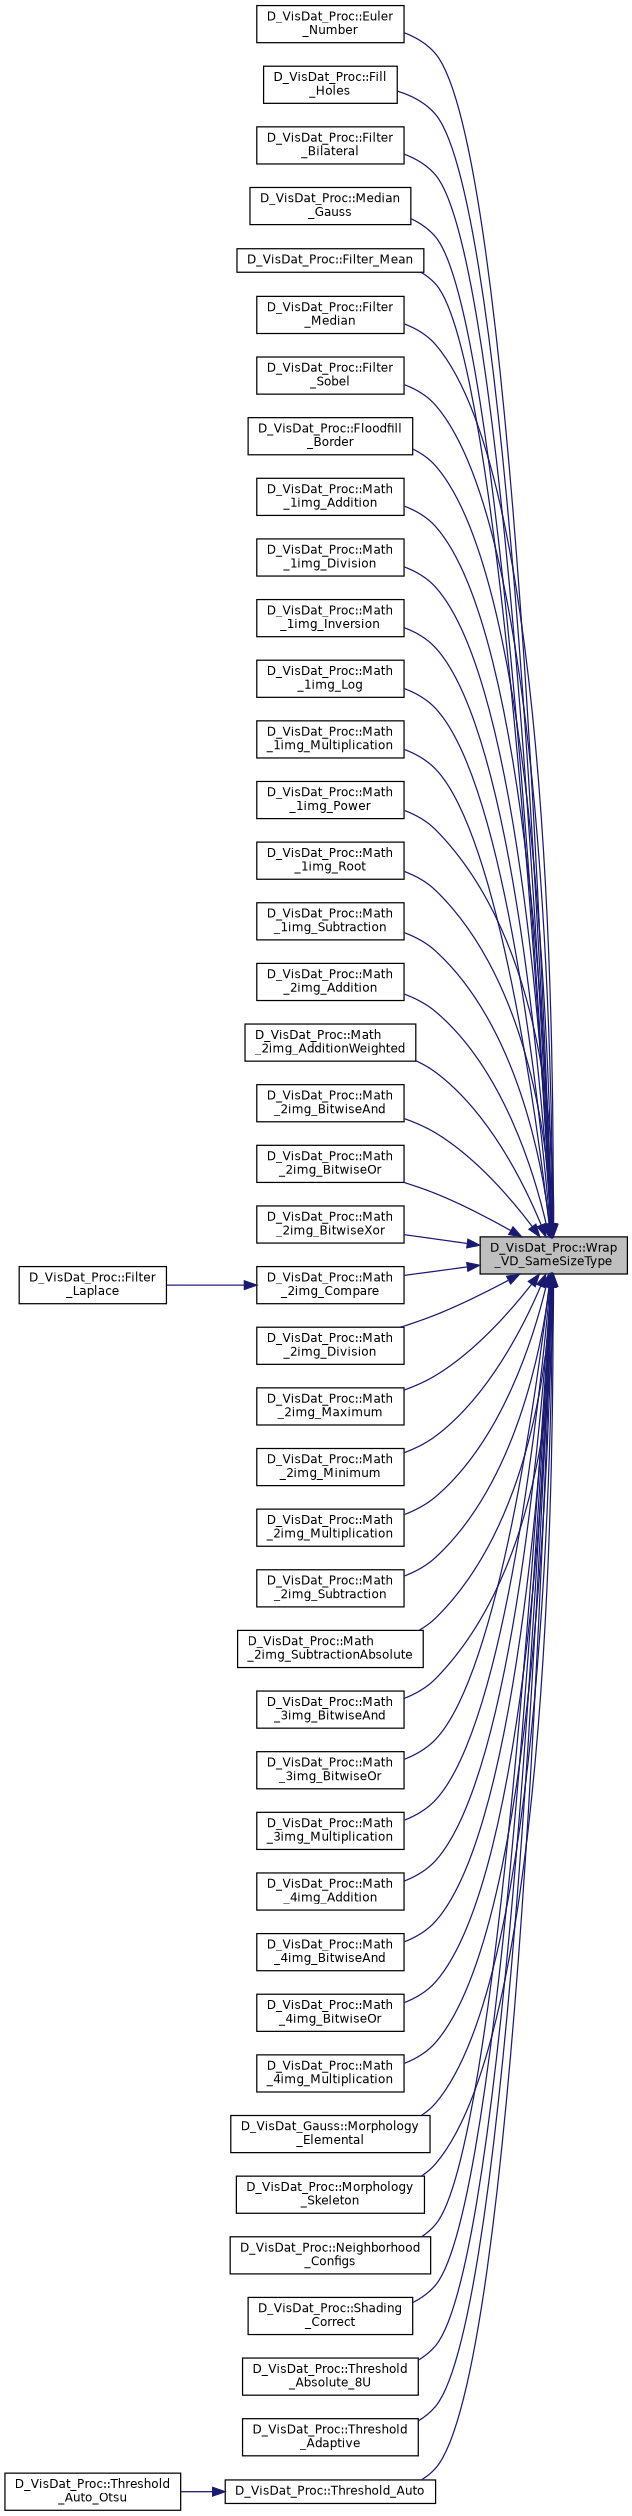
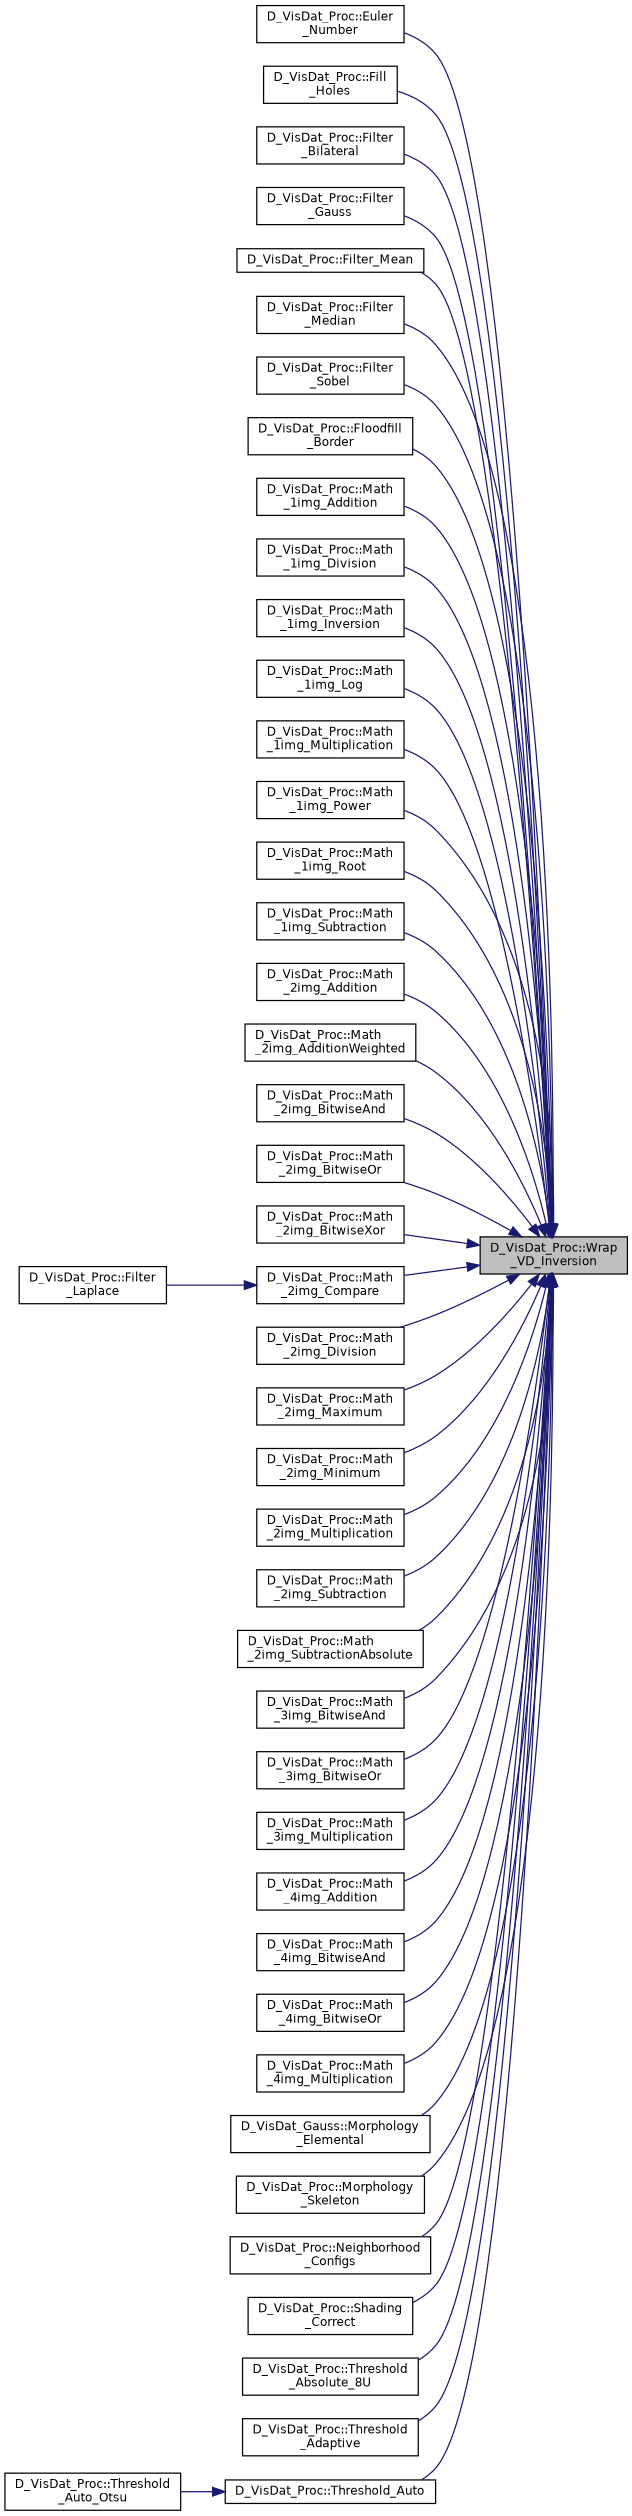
(330, 206) -> (330, 206)
(554, 1255) -> (554, 1255)
